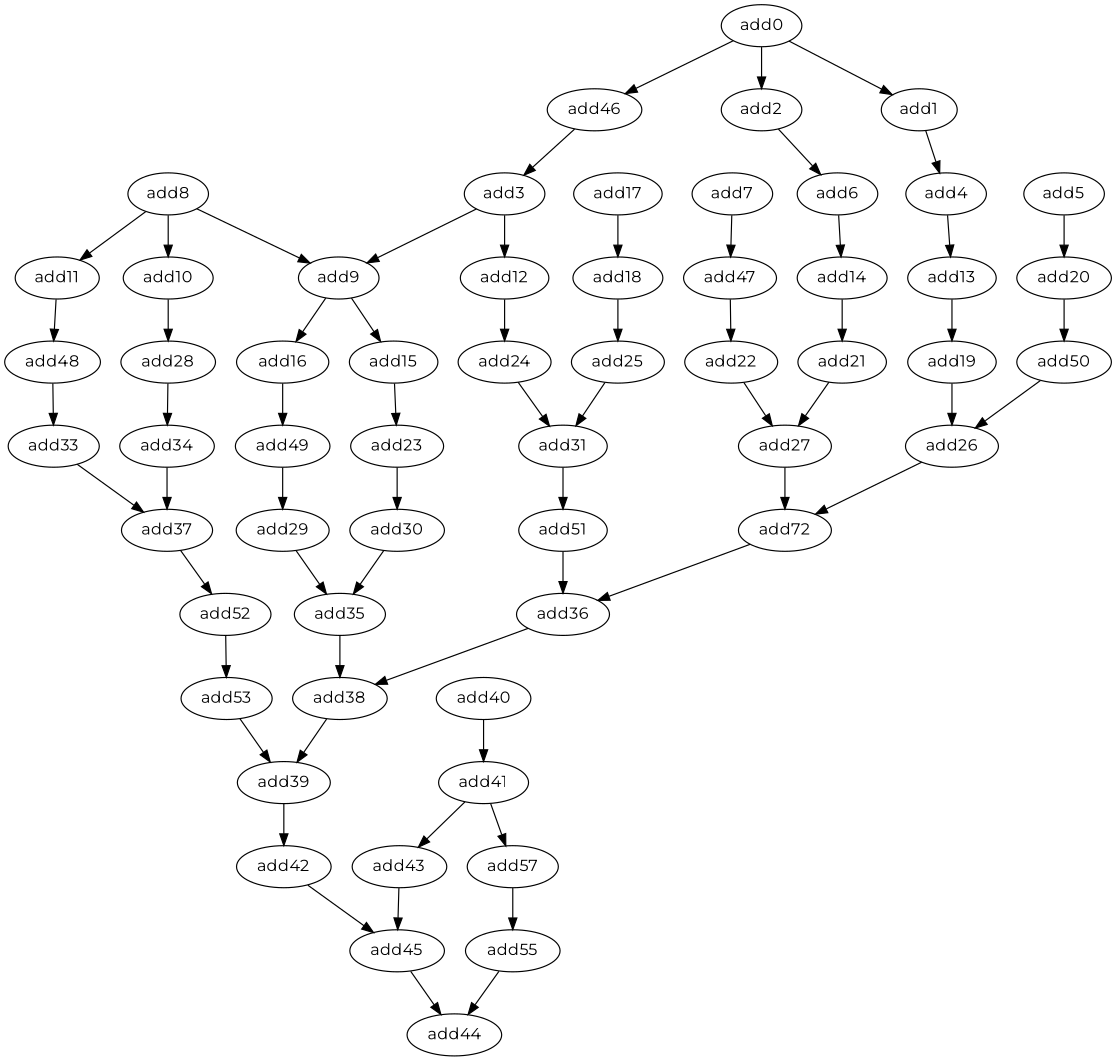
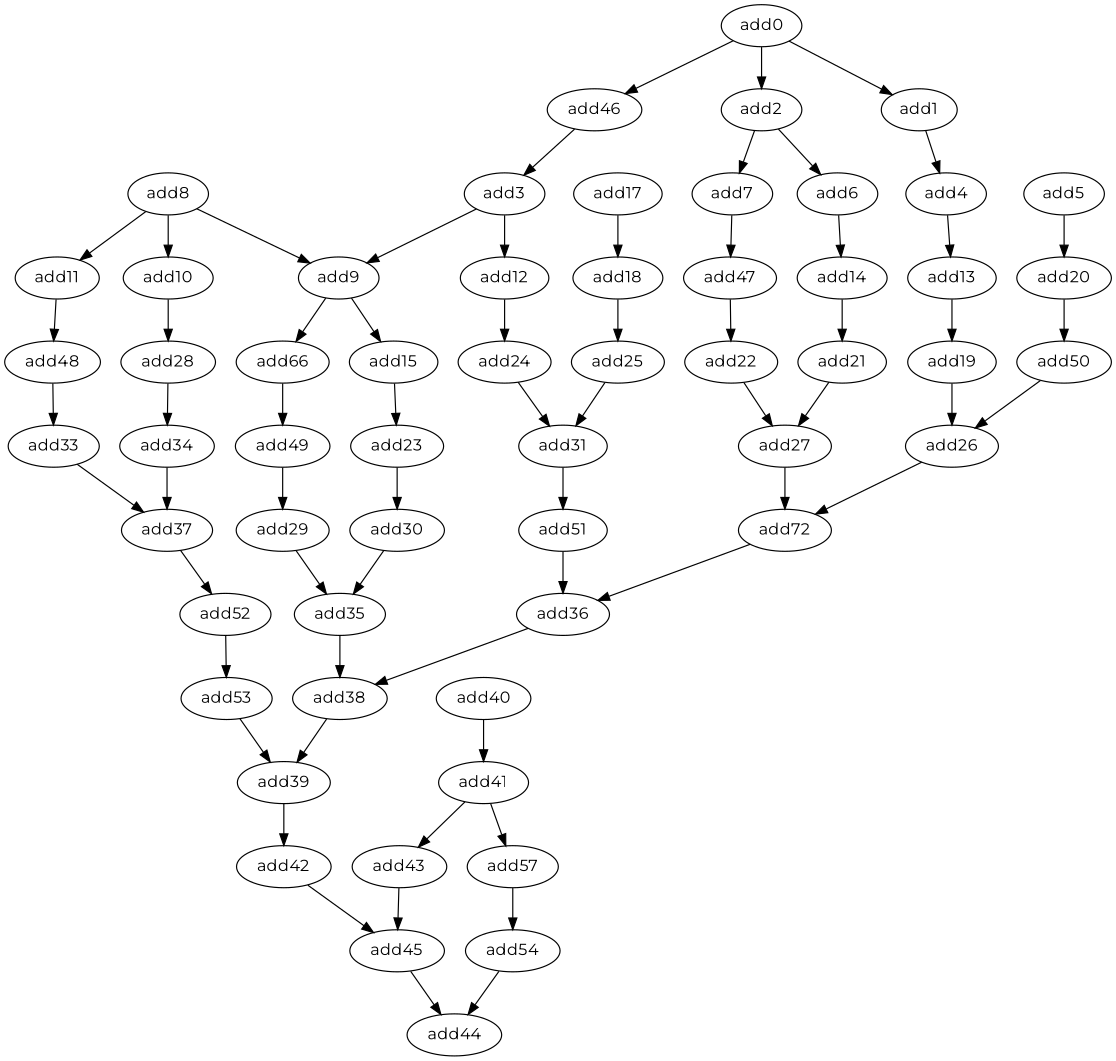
none -> (749, 146)
(283, 362) -> (283, 362)
(513, 951) -> (513, 951)
